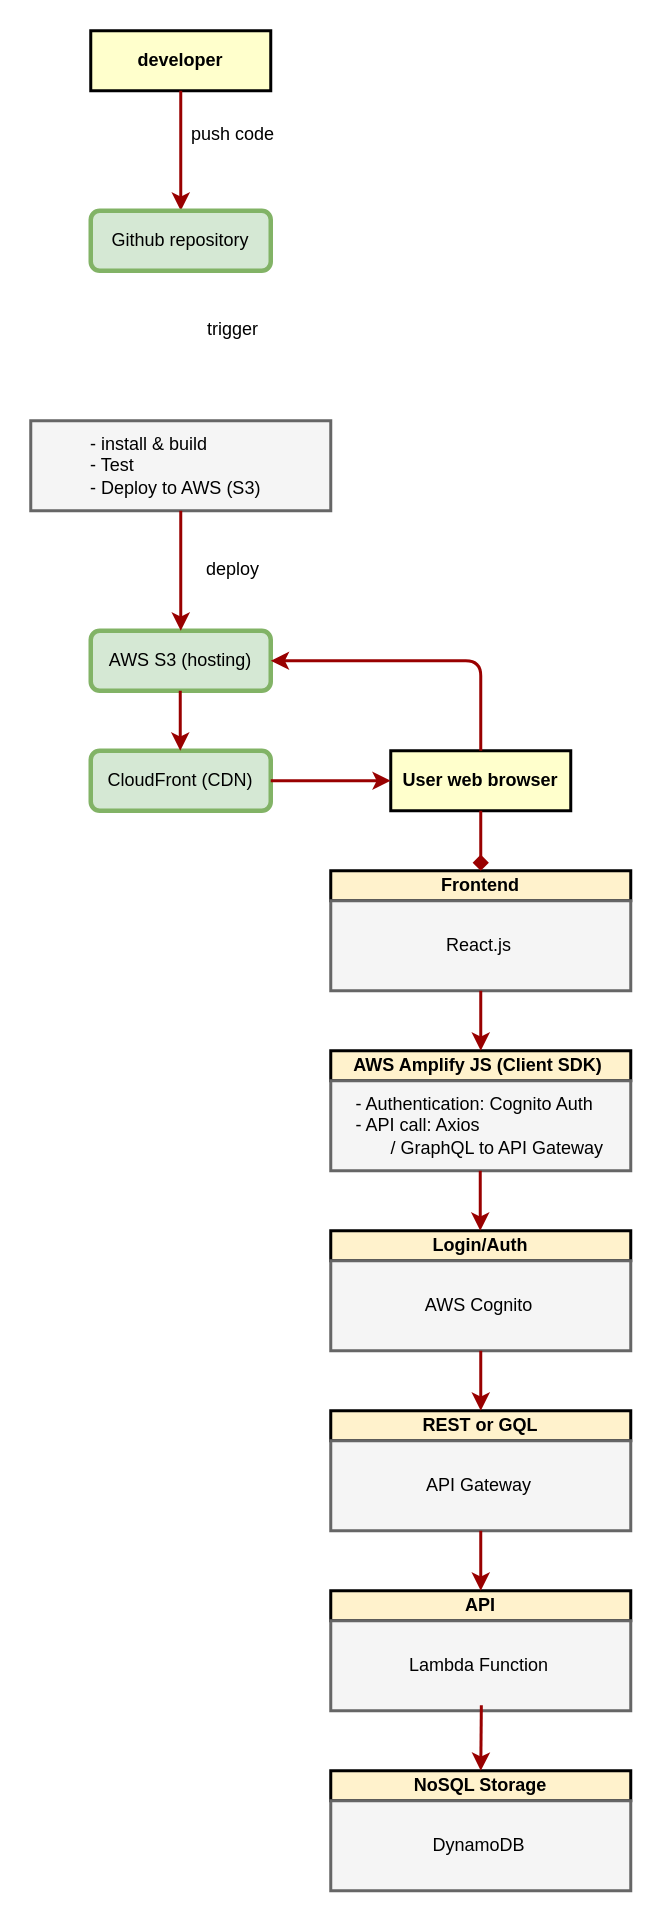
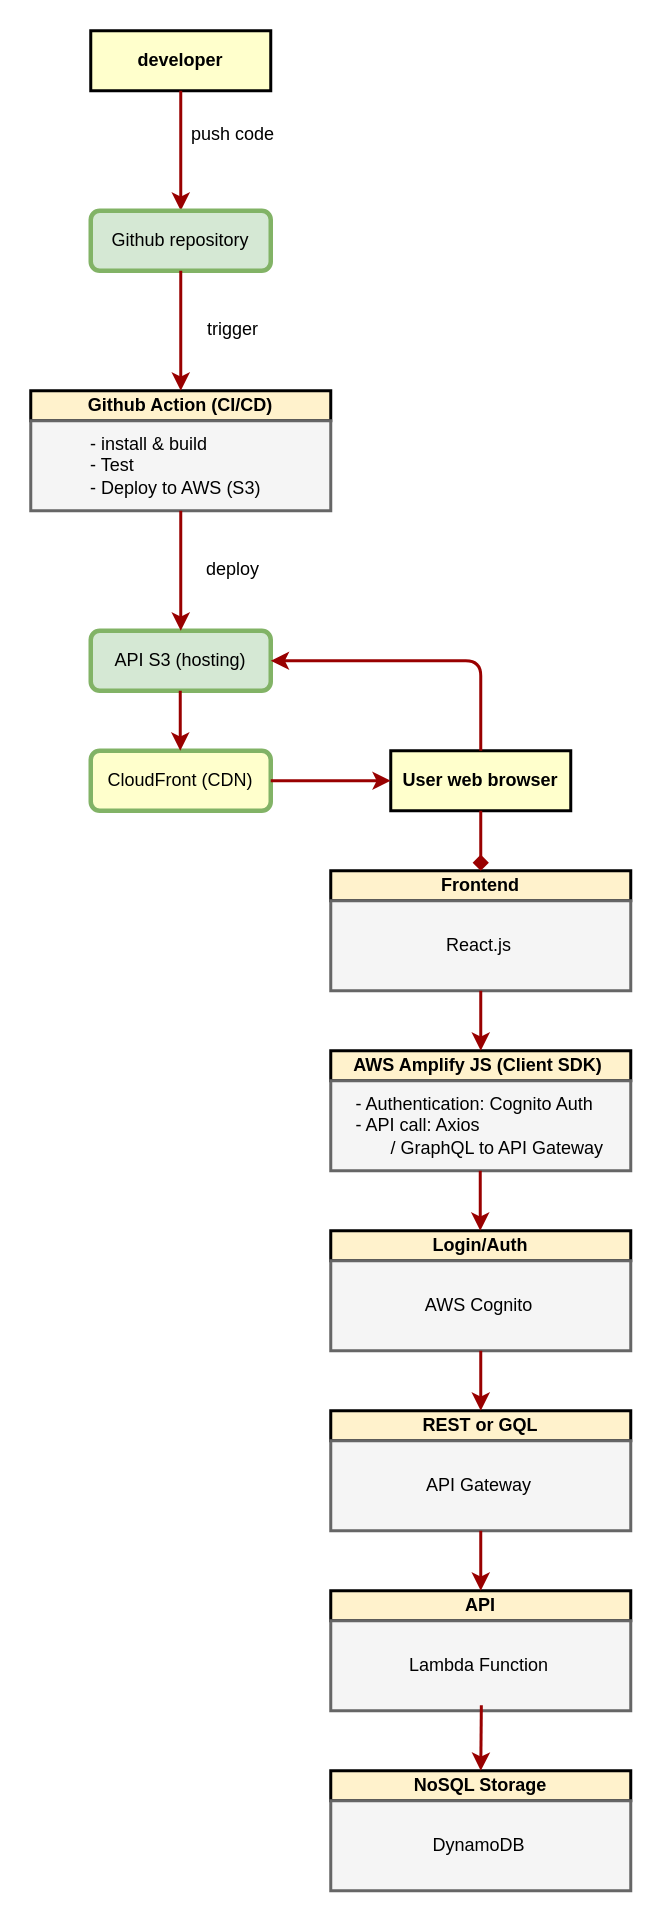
none -> (181, 324)
none -> (181, 406)
(181, 661) -> (181, 661)
(181, 781) -> (181, 781)
